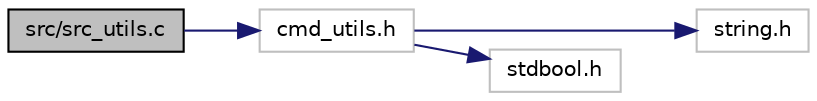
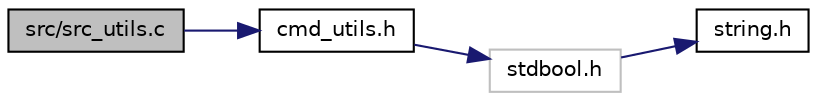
(337, 31) -> (337, 31)
(545, 31) -> (648, 52)
(753, 31) -> (753, 31)
